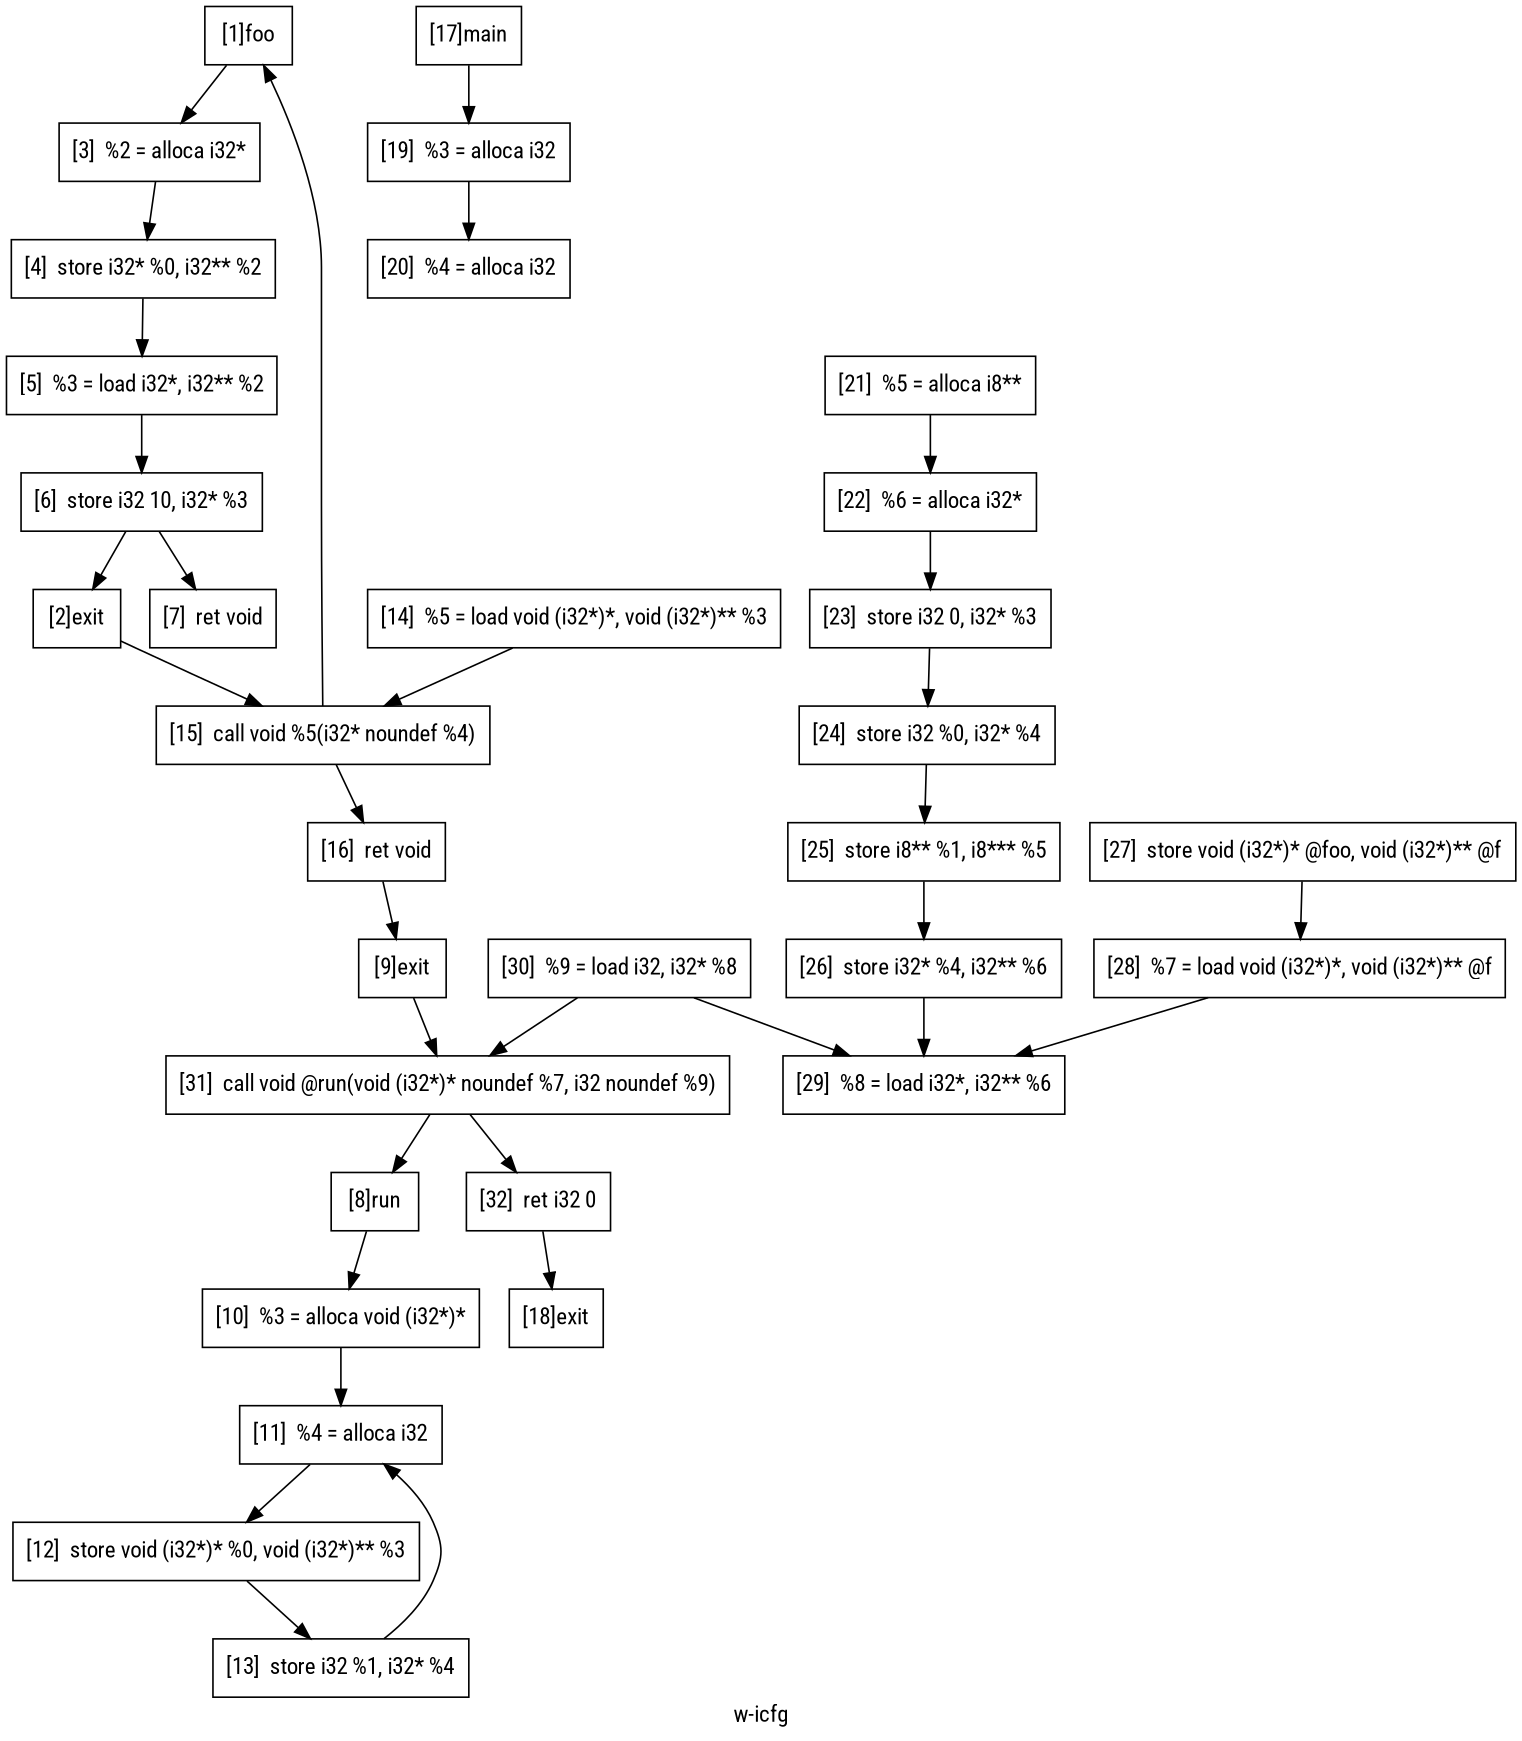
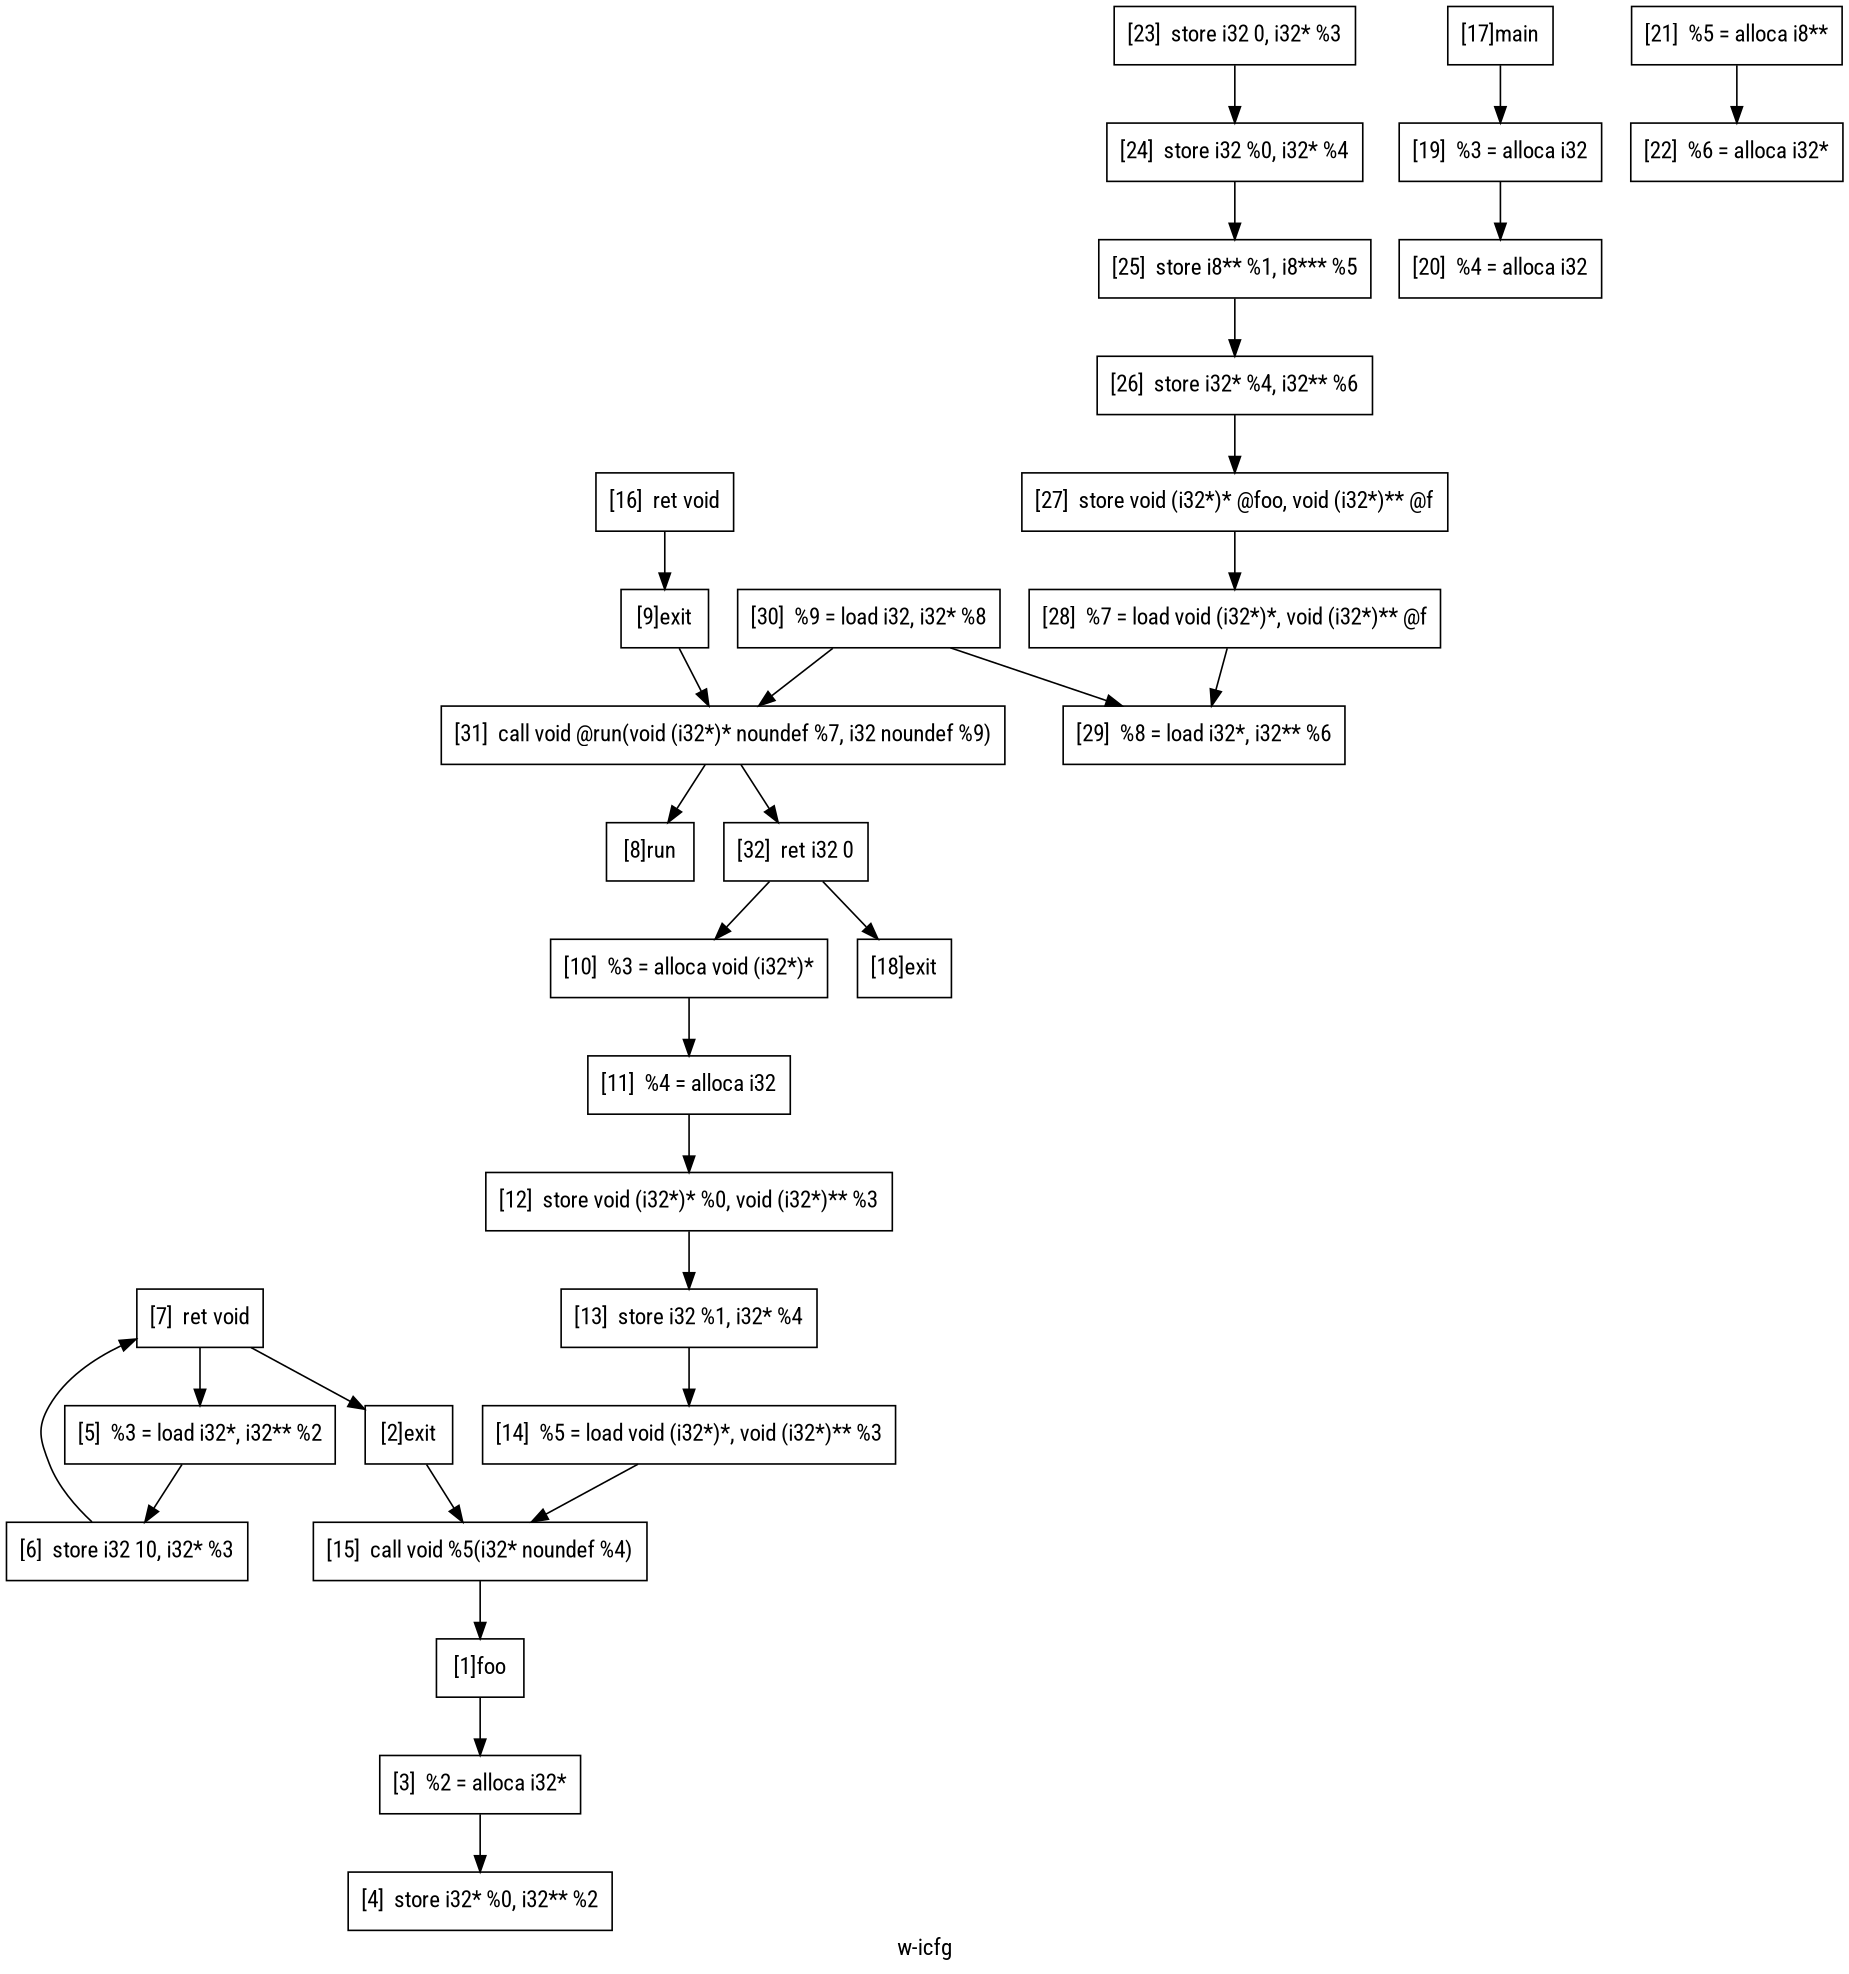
(143, 319) -> (200, 1369)
(930, 552) -> none
(113, 553) -> (301, 1375)
(346, 786) -> none
(924, 1019) -> (1235, 436)
(360, 1252) -> (748, 904)
(440, 1559) -> (689, 1369)
